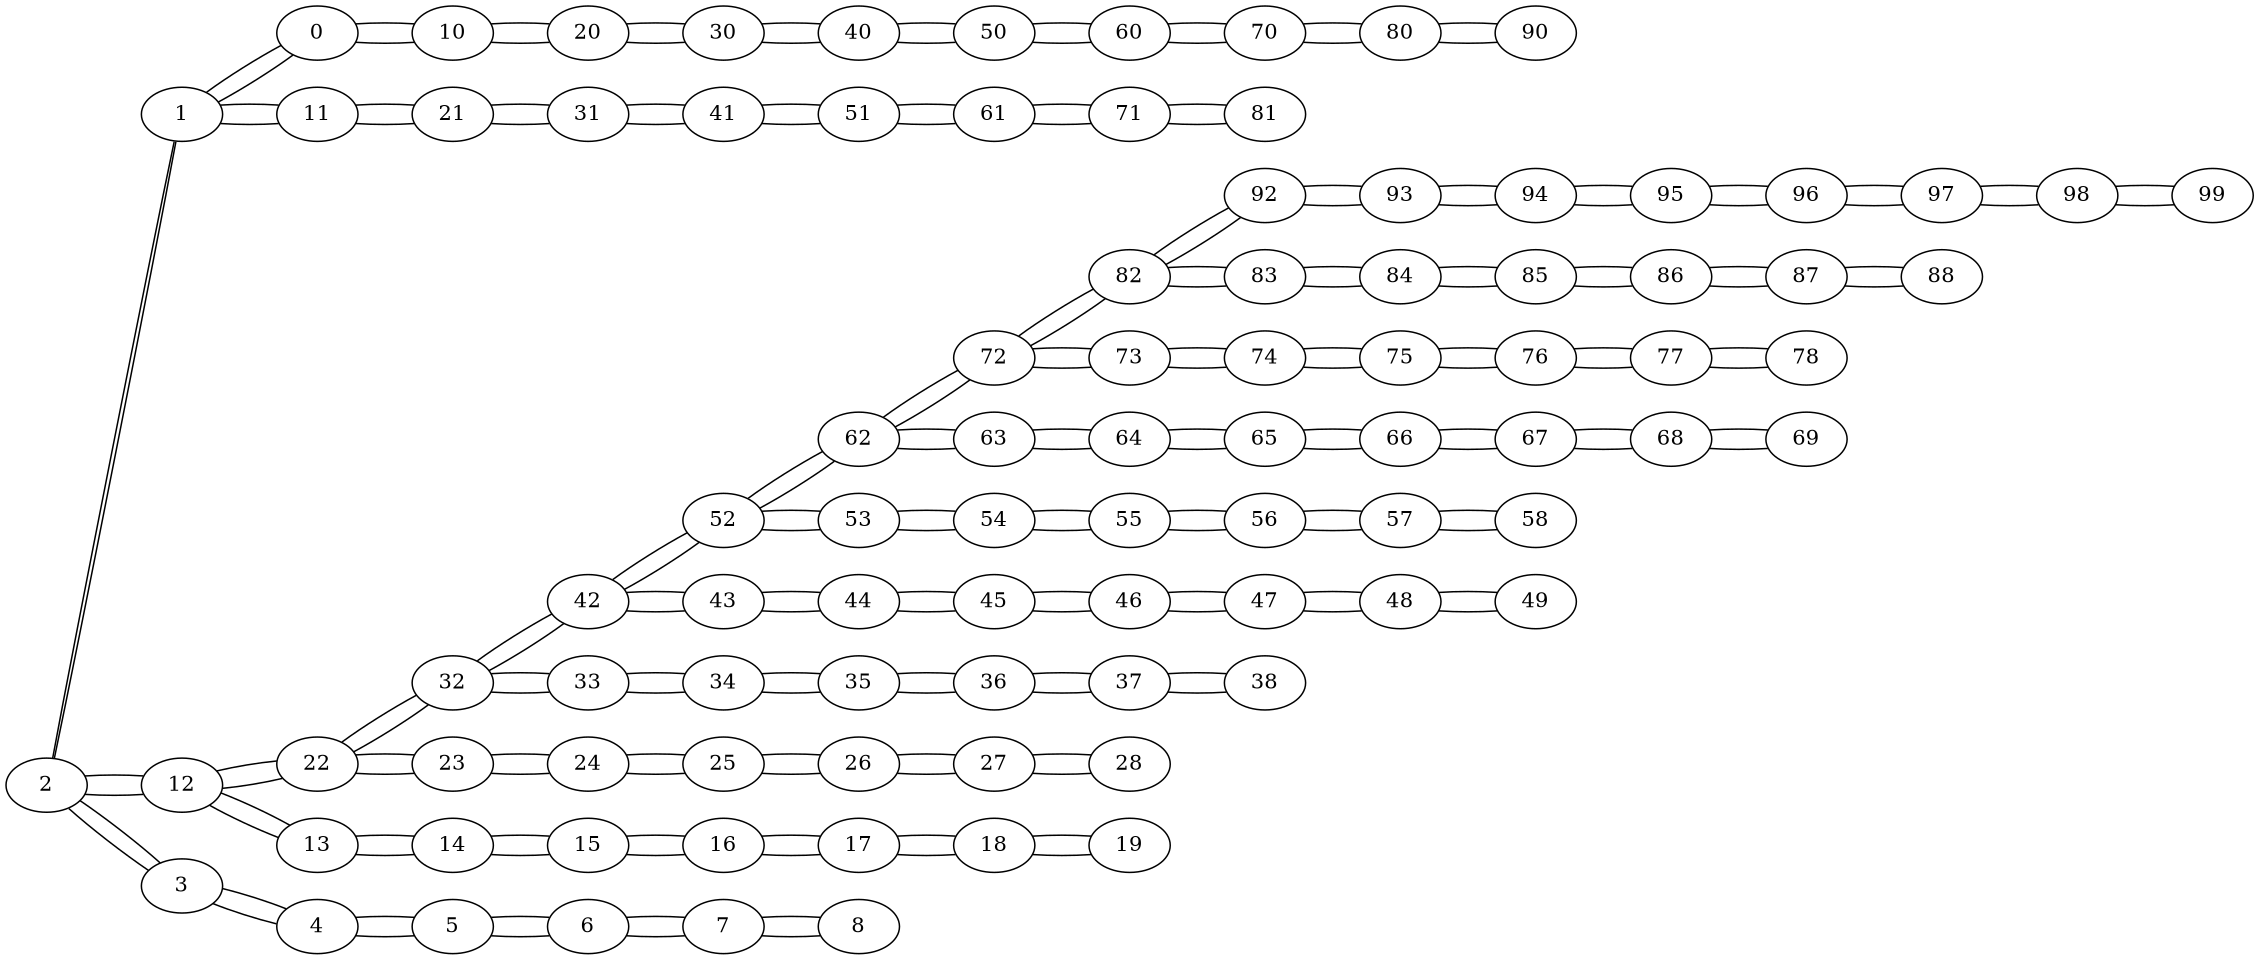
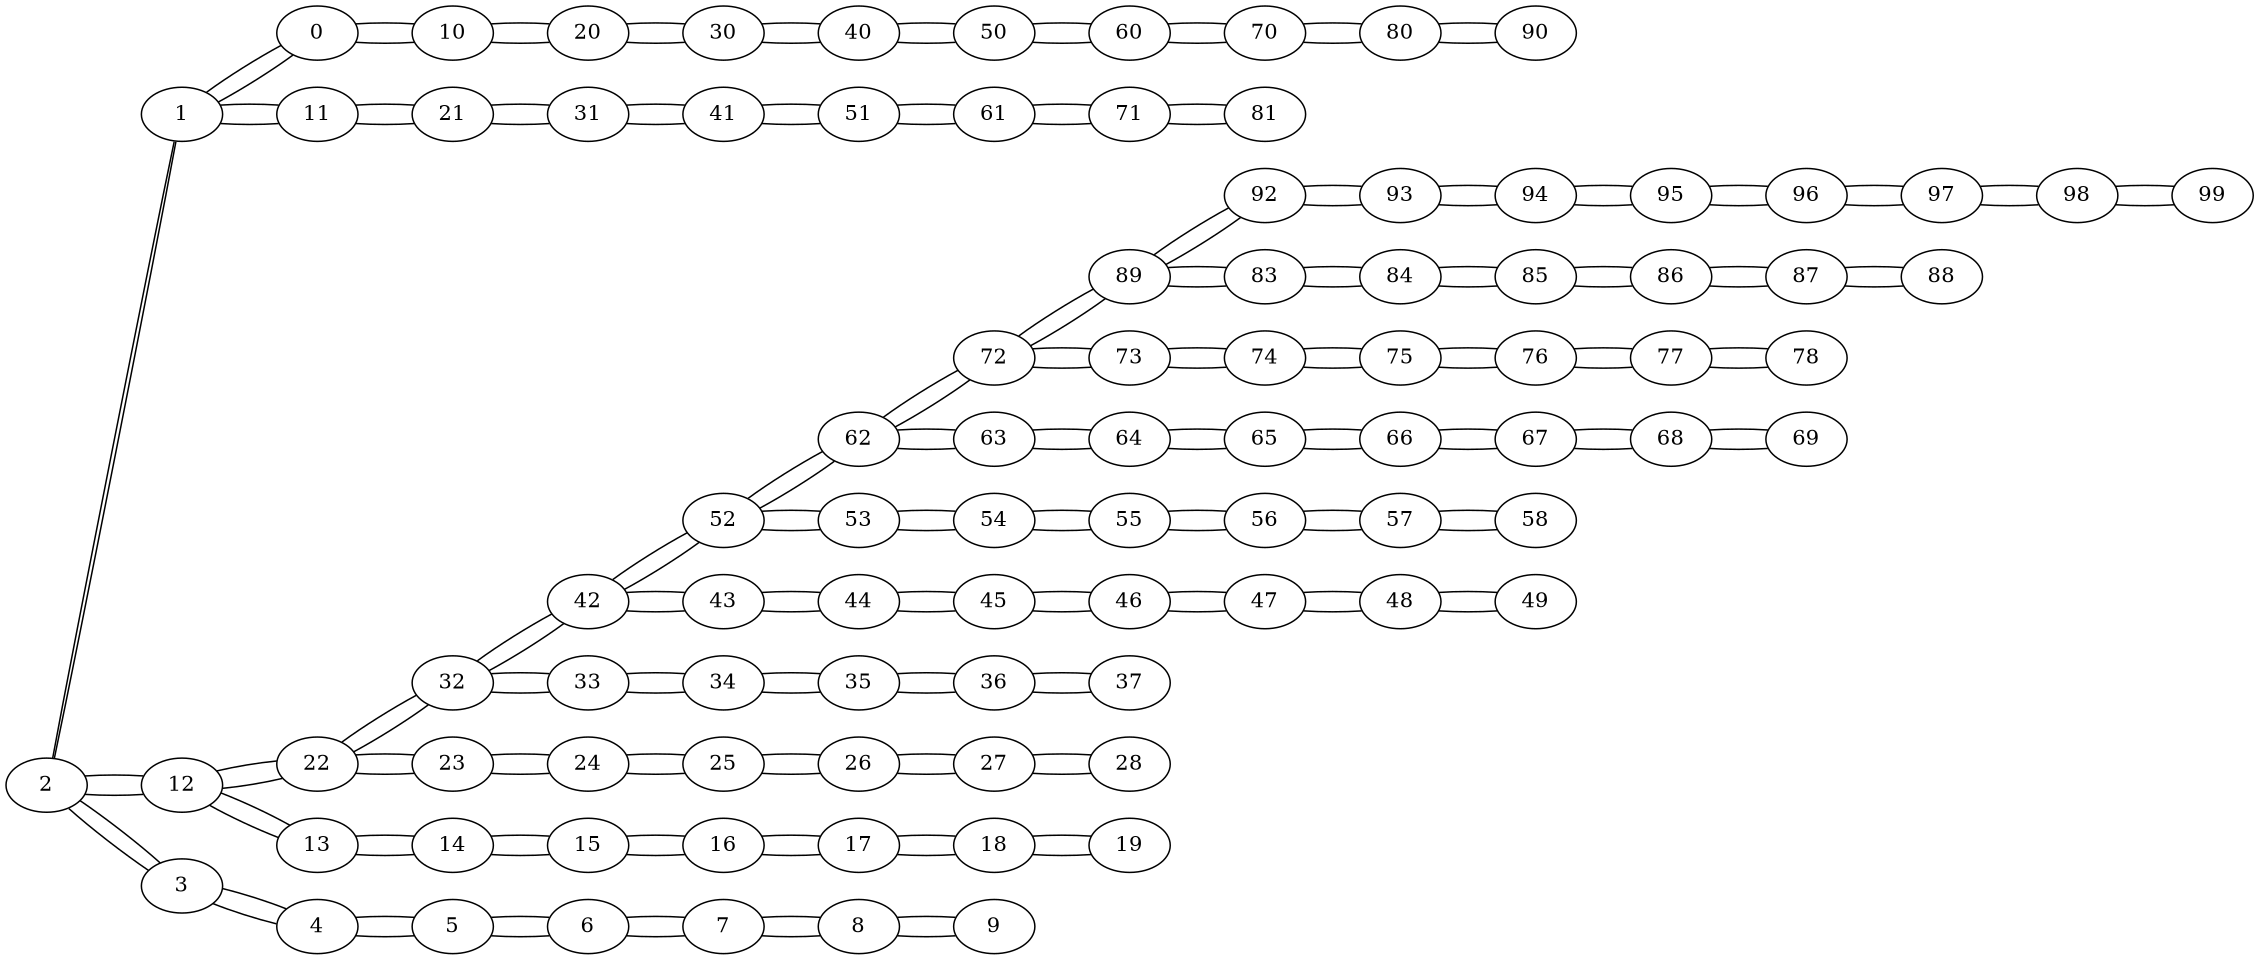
(1130, 277) -> (1130, 277)
(1265, 683) -> none
none -> (994, 927)
